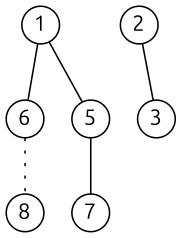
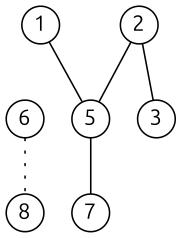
(33, 72) -> none
none -> (115, 72)
